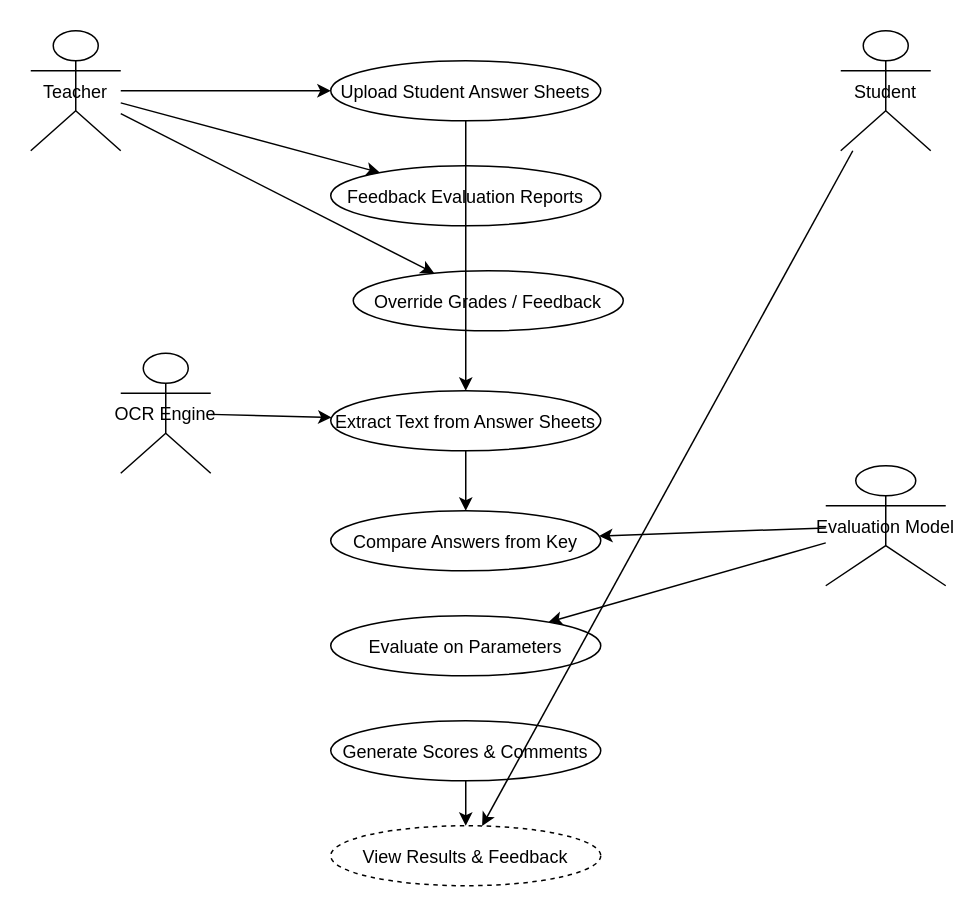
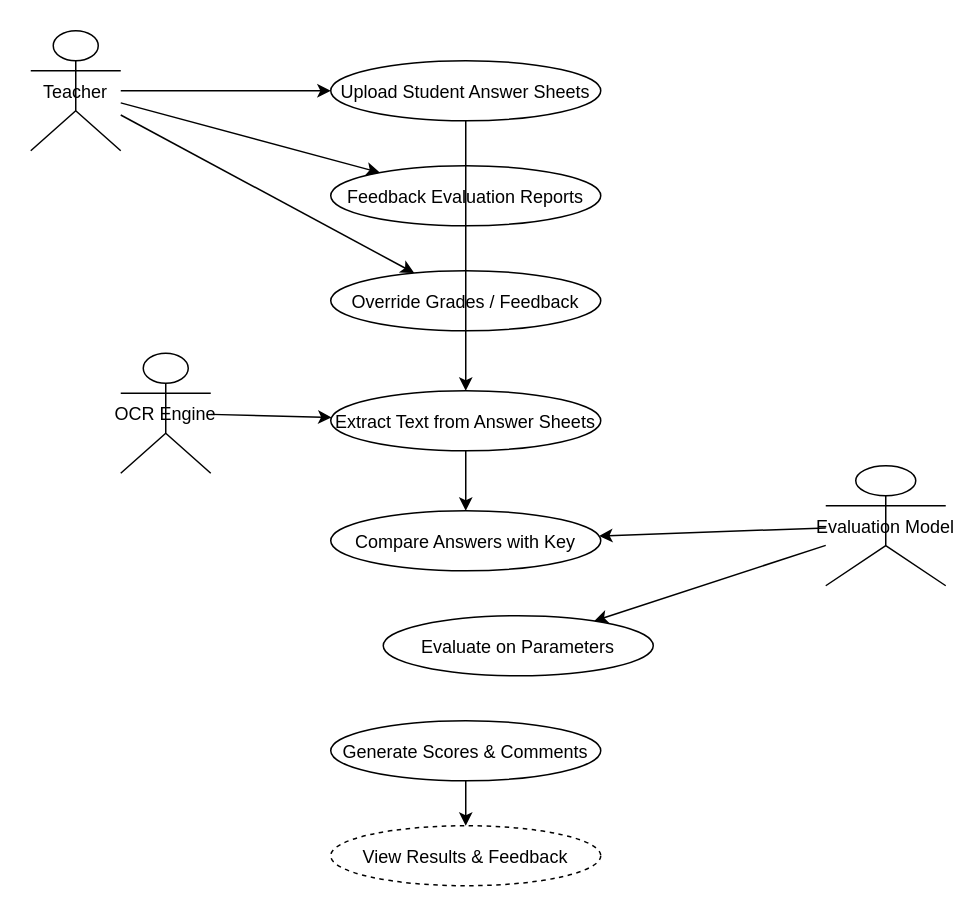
(886, 91) -> none
(488, 301) -> (466, 301)
(670, 484) -> none
(465, 542) -> (465, 542)
(466, 646) -> (518, 646)
